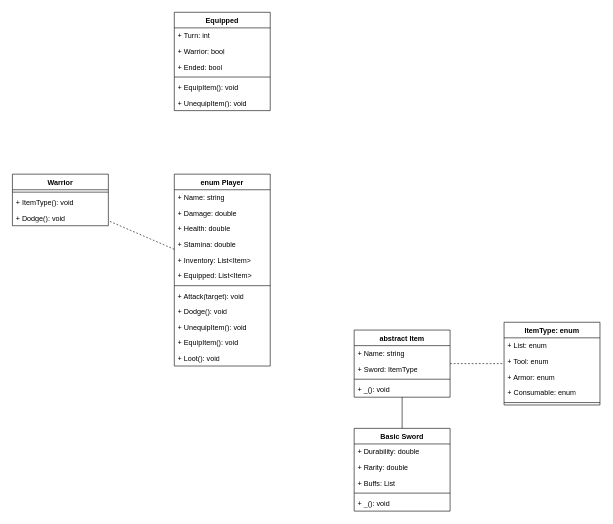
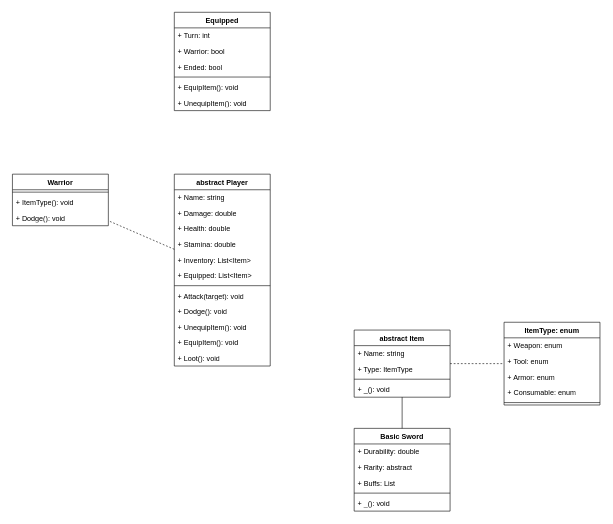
(222, 183) -> (222, 183)
(528, 347) -> (533, 347)
(389, 370) -> (387, 370)
(385, 468) -> (390, 468)
